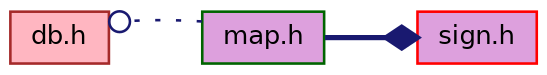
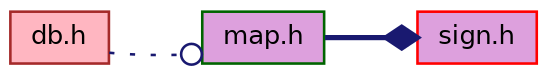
(166, 20) -> (145, 55)
